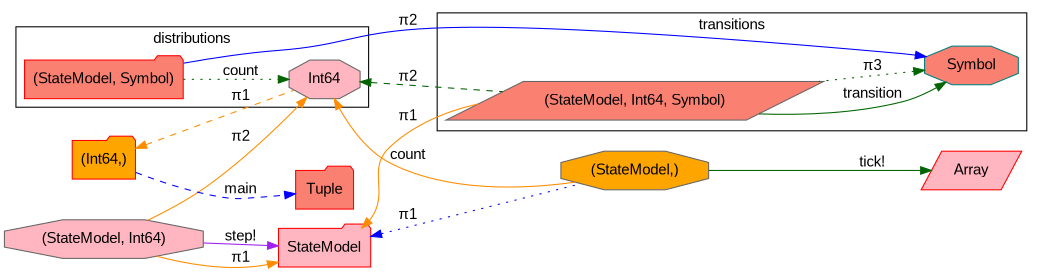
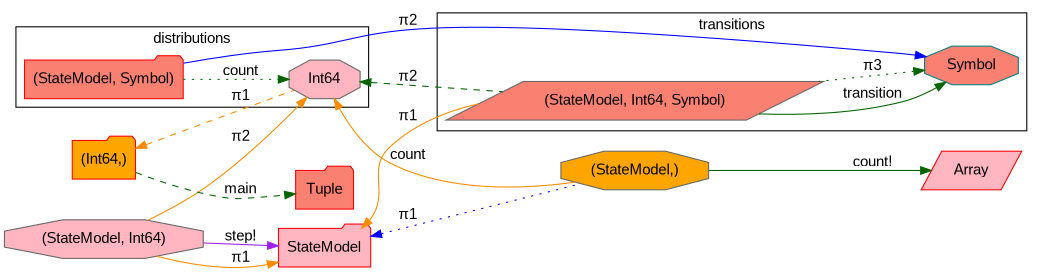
(873, 162) -> (873, 162)
(209, 195) -> (209, 195)
